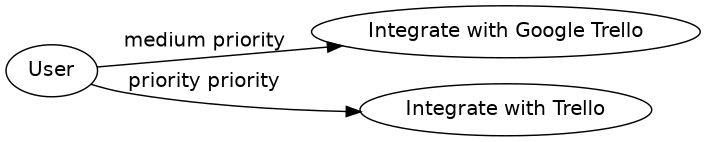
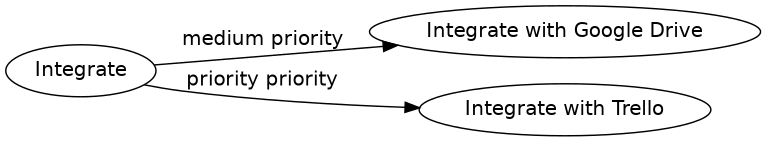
(506, 32) -> (565, 32)
(52, 71) -> (81, 71)
